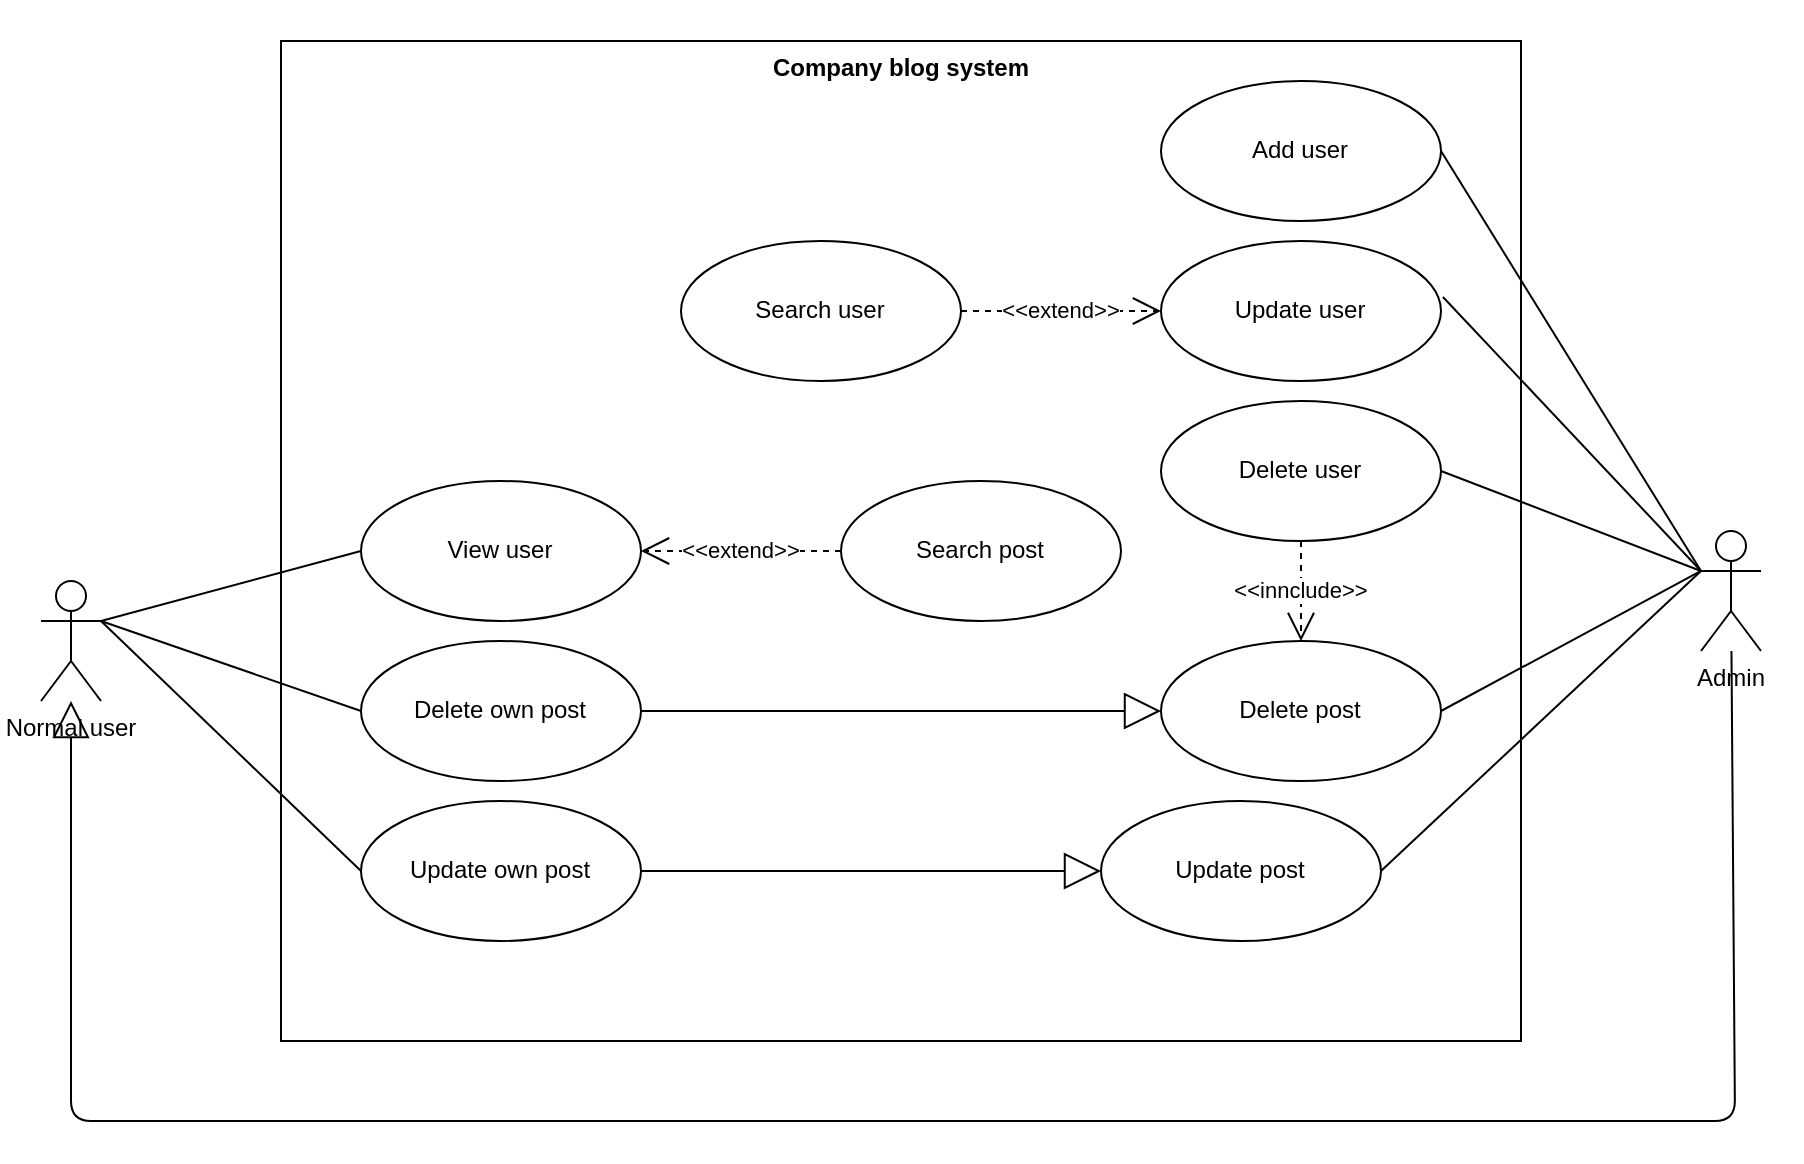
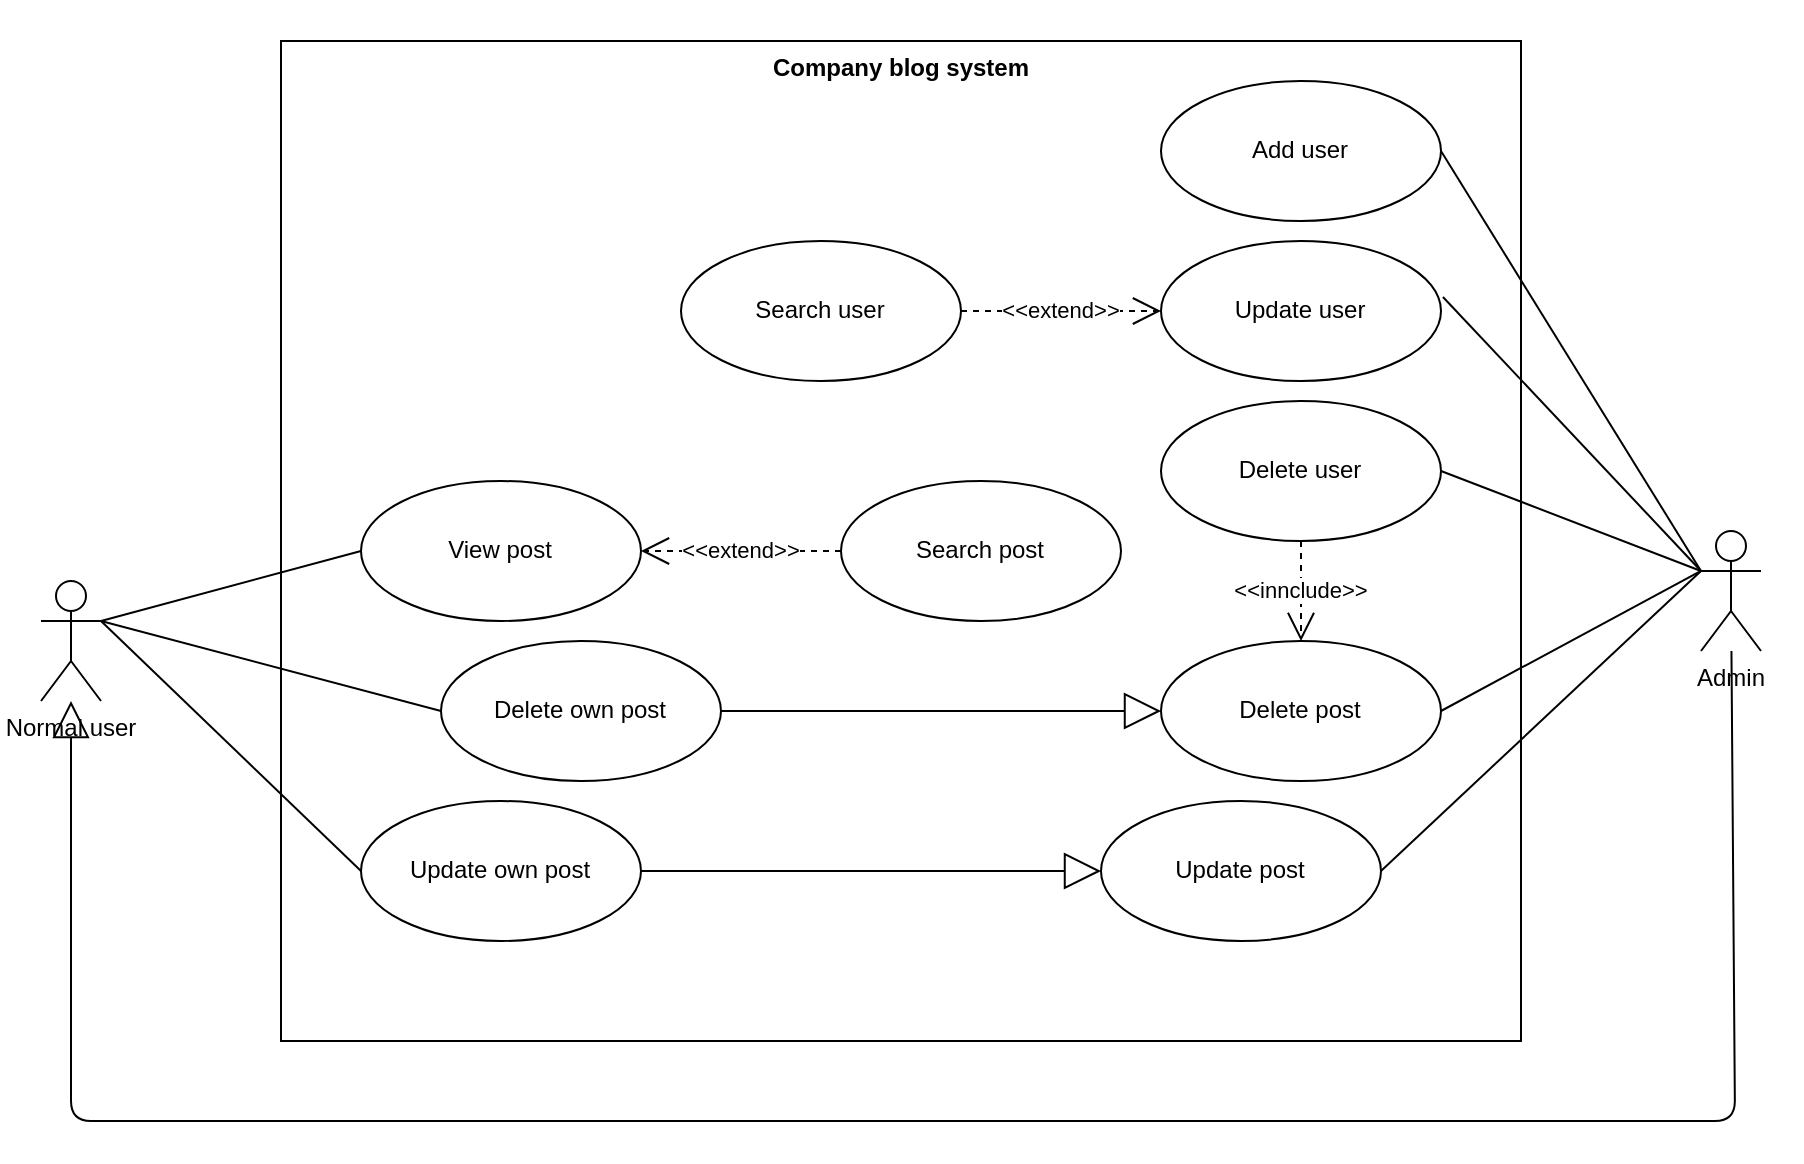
(501, 551) -> (501, 551)
(501, 711) -> (581, 711)
